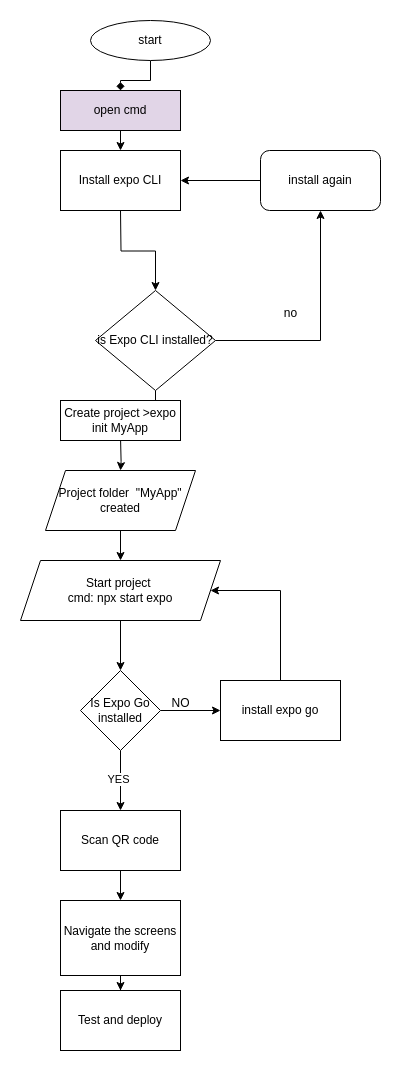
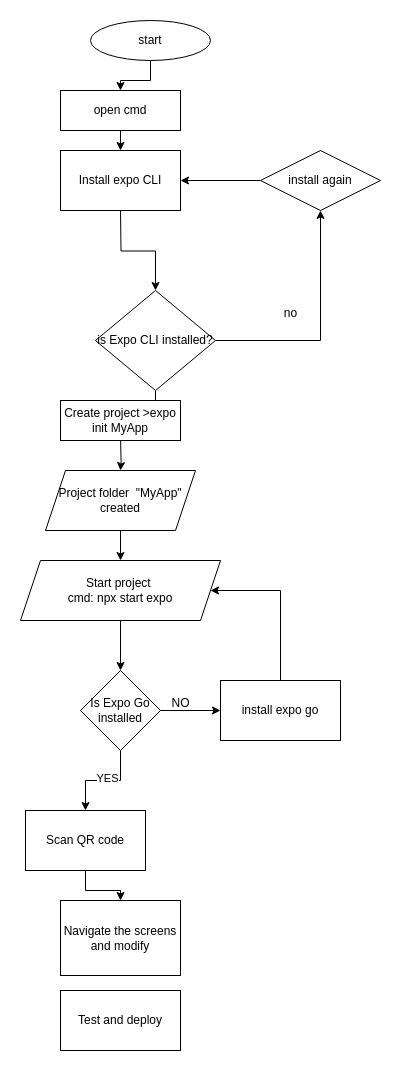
(122, 81) -> (122, 81)
(121, 111) -> (121, 111)
(321, 181) -> (321, 181)
(121, 841) -> (86, 841)
(121, 975) -> none
